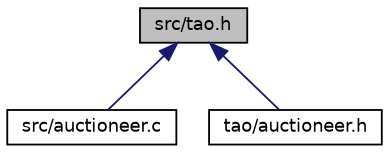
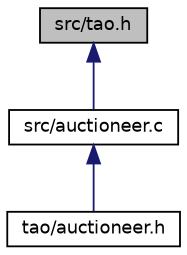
(251, 83) -> (94, 188)
